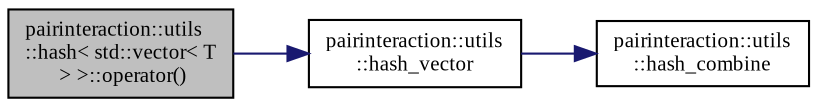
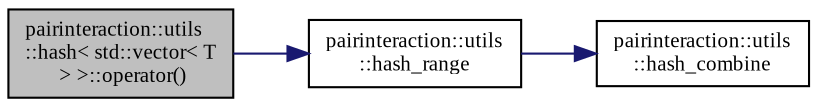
(415, 54) -> (415, 54)
